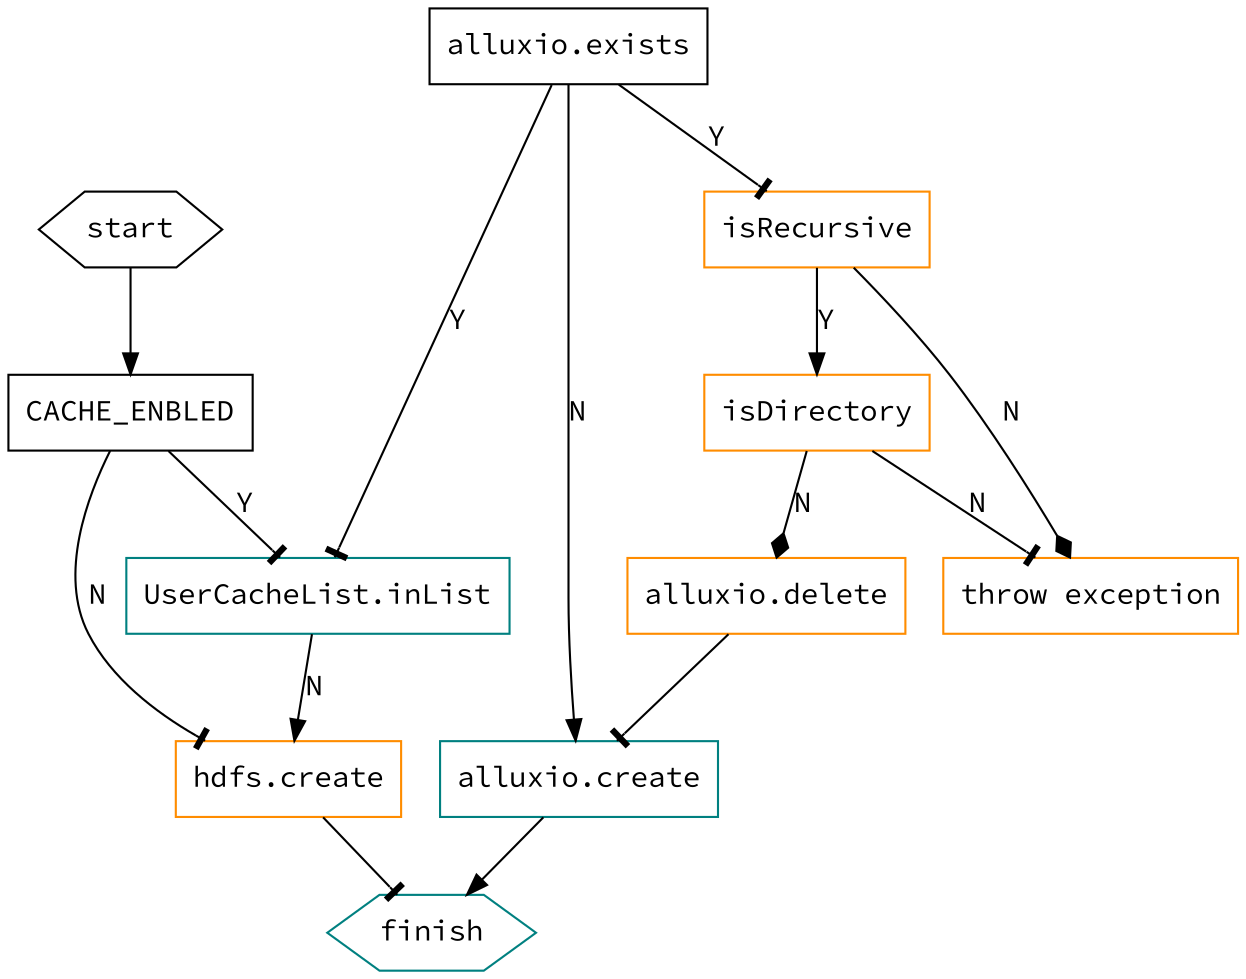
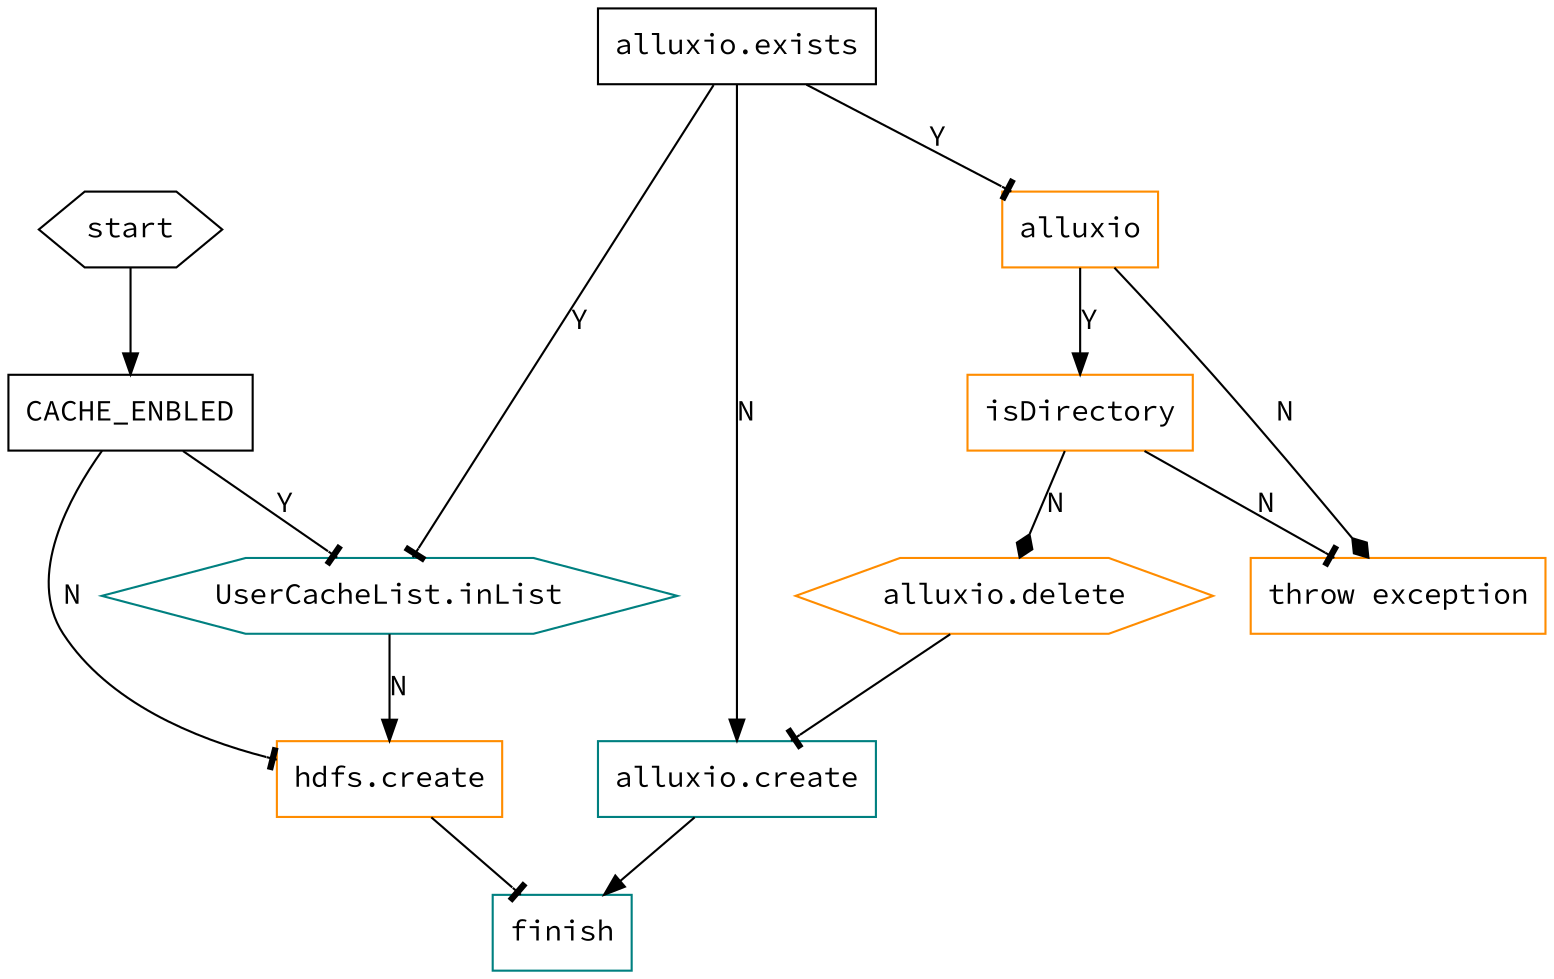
(817, 230) -> (1080, 230)
(318, 596) -> (390, 596)
(766, 596) -> (1004, 596)
(432, 933) -> (562, 933)
